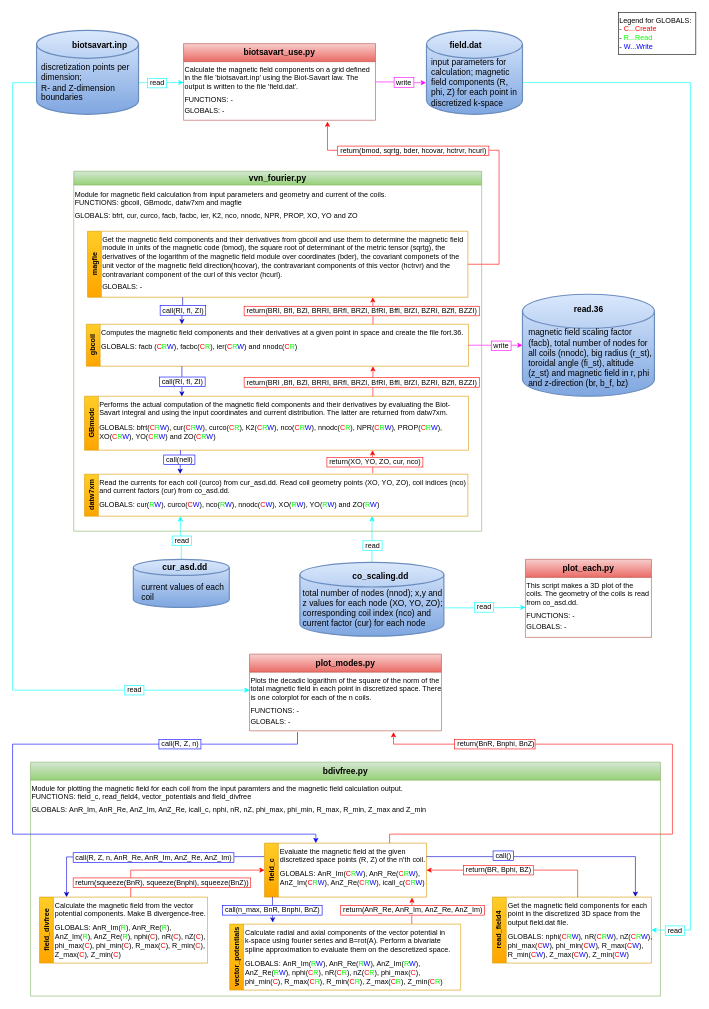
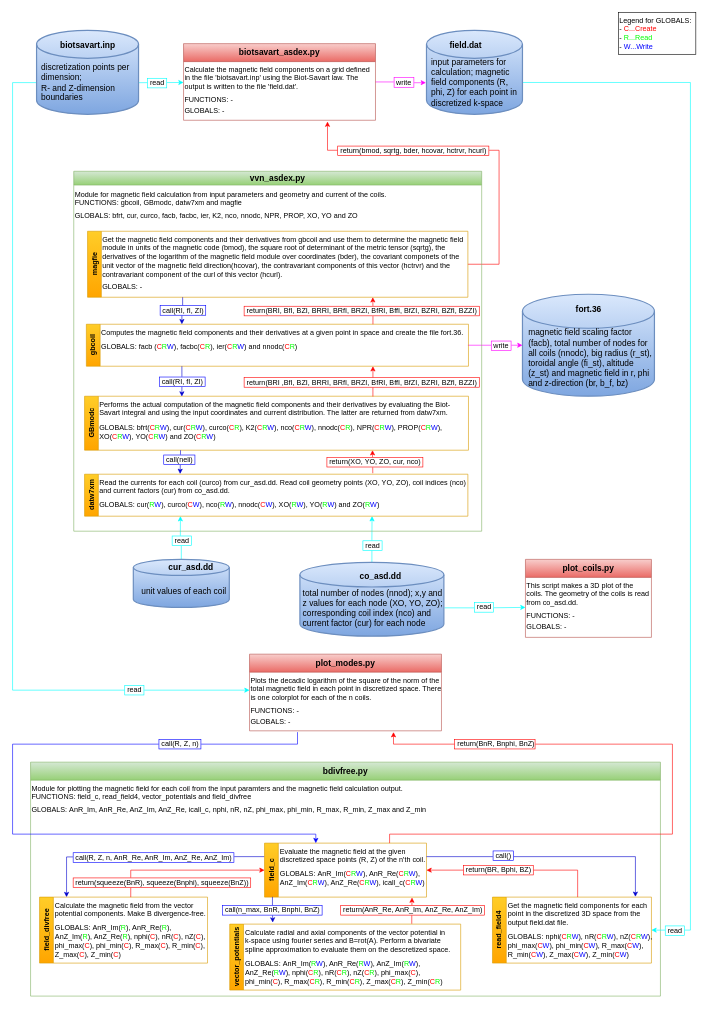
(99, 43) -> (87, 43)
(279, 53) -> (279, 53)
(278, 179) -> (278, 179)
(589, 308) -> (589, 308)
(185, 566) -> (191, 566)
(588, 569) -> (588, 569)
(380, 575) -> (380, 575)
(185, 592) -> (182, 592)
